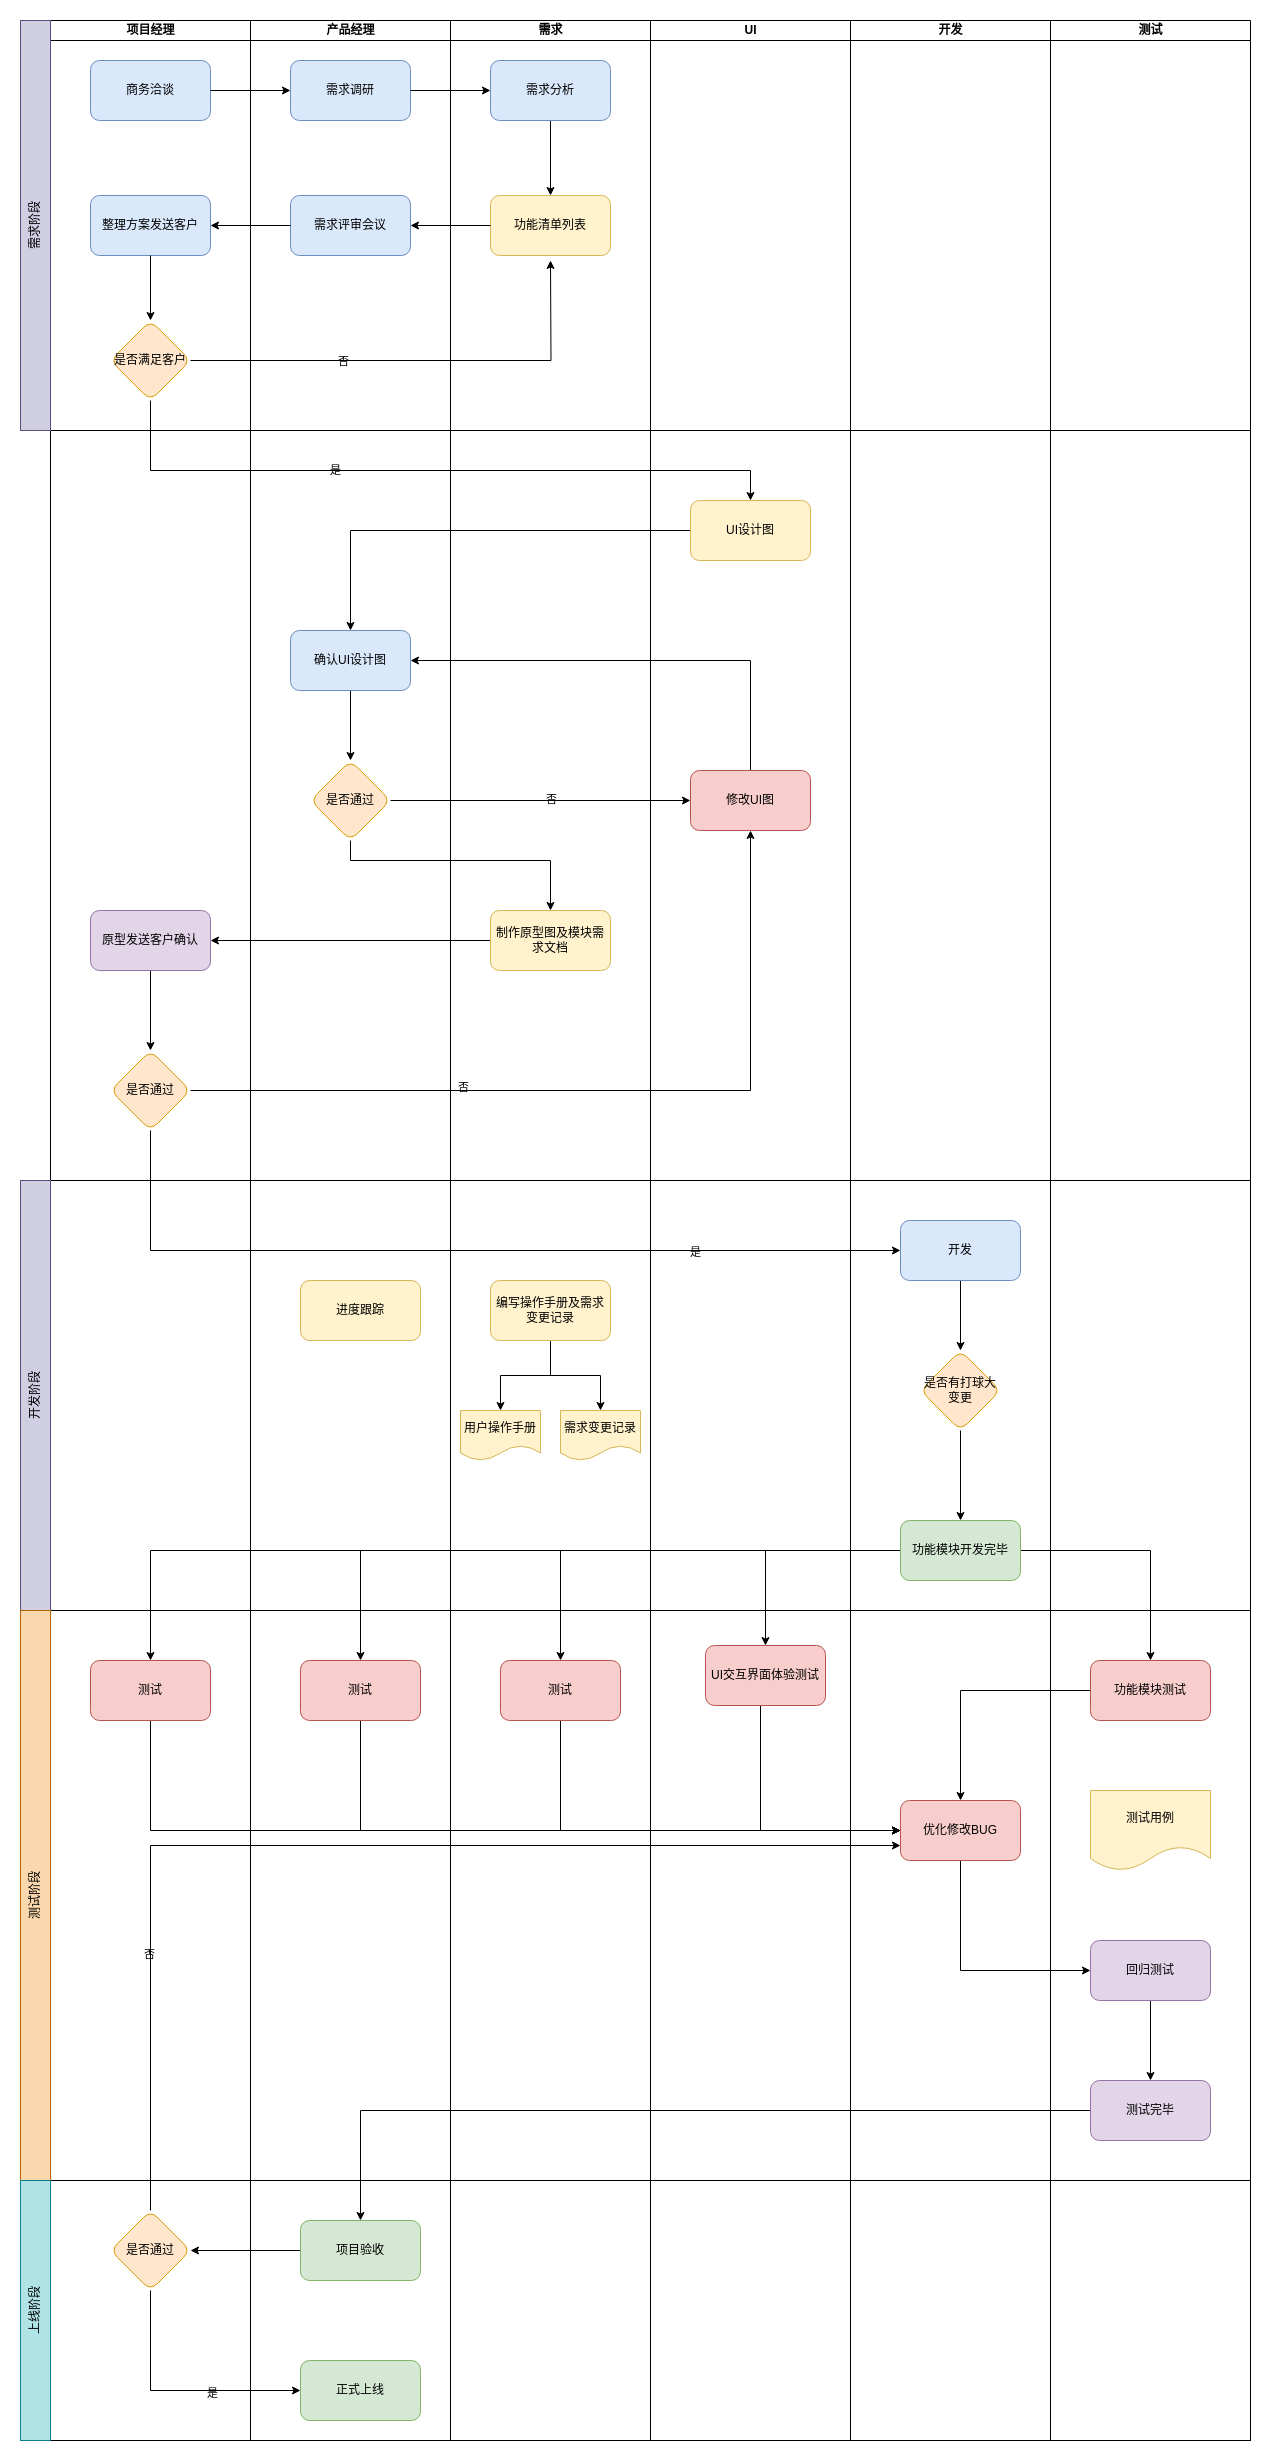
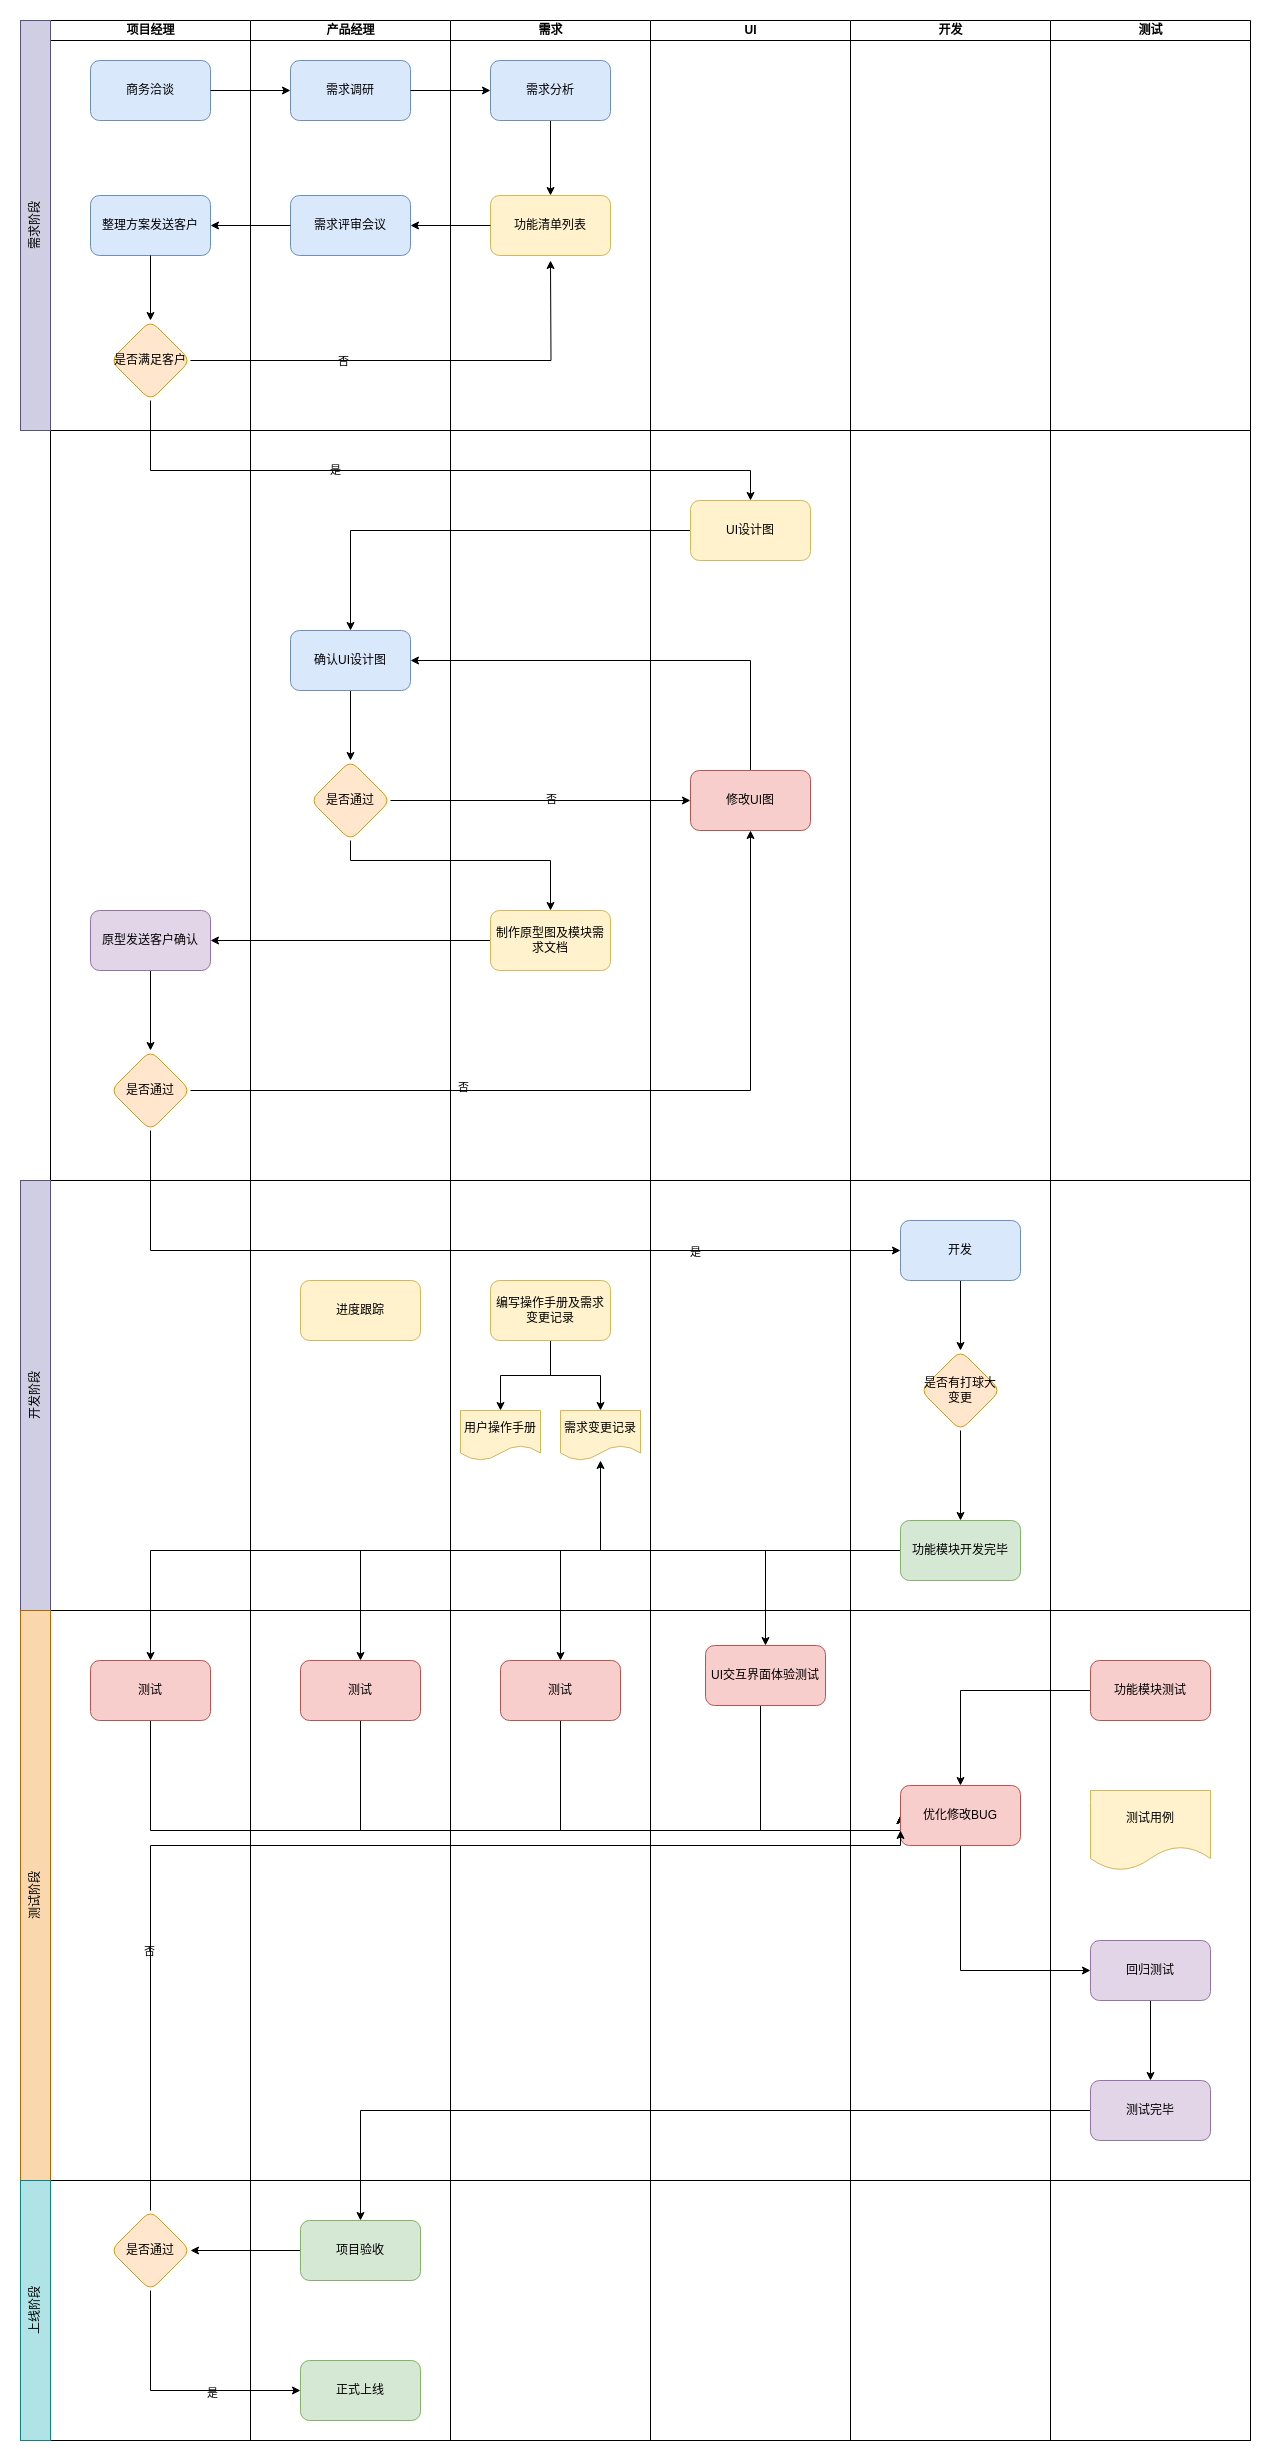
(1137, 1551) -> (601, 1508)
(961, 1831) -> (961, 1816)
